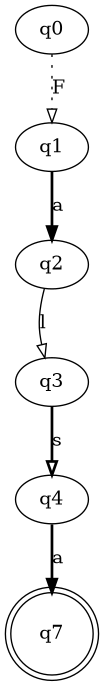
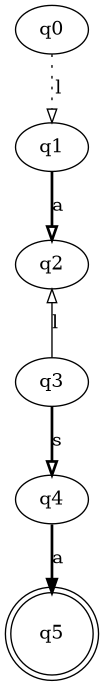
(59, 88) -> (59, 88)
(52, 199) -> (52, 199)
(39, 317) -> (52, 330)
(52, 634) -> (52, 634)
